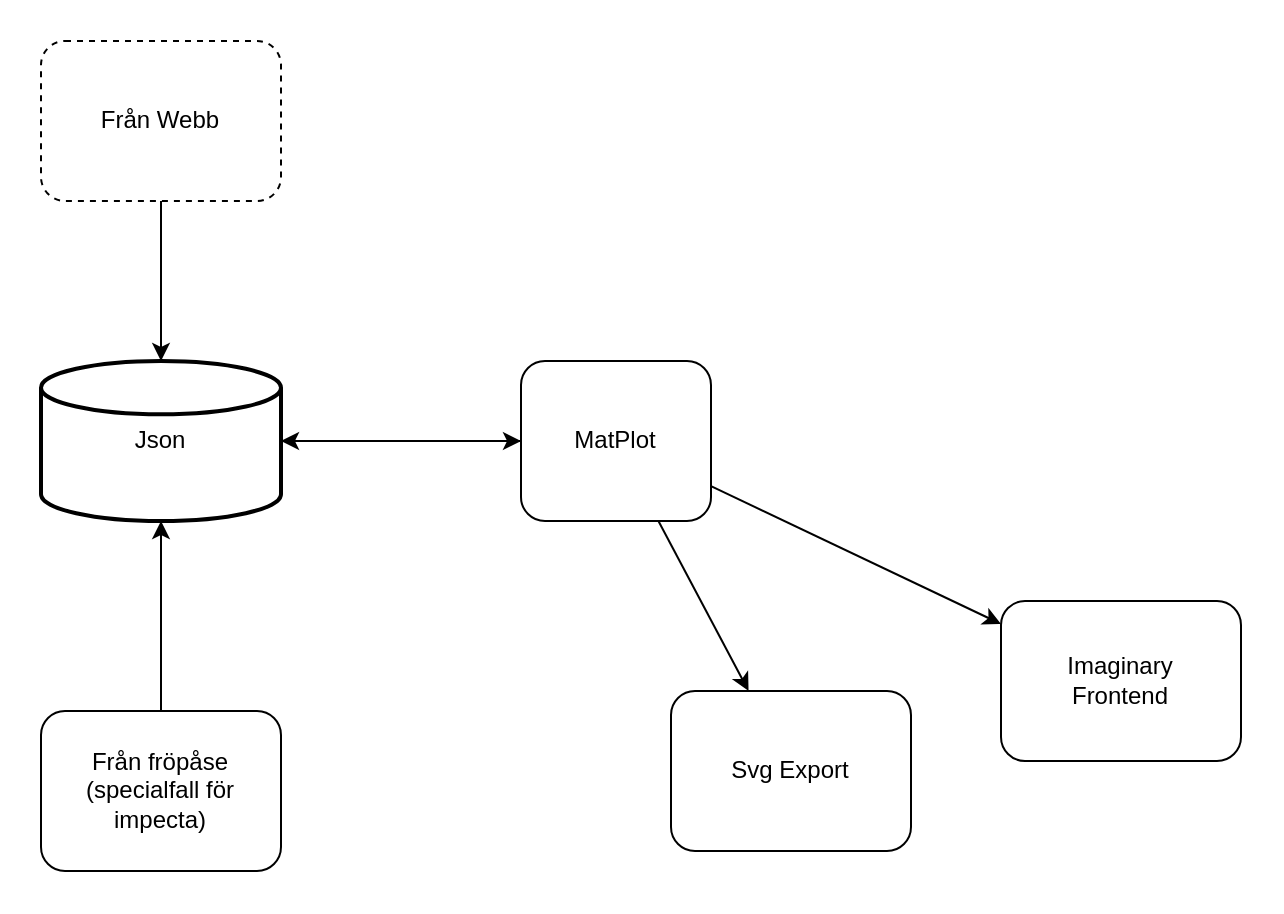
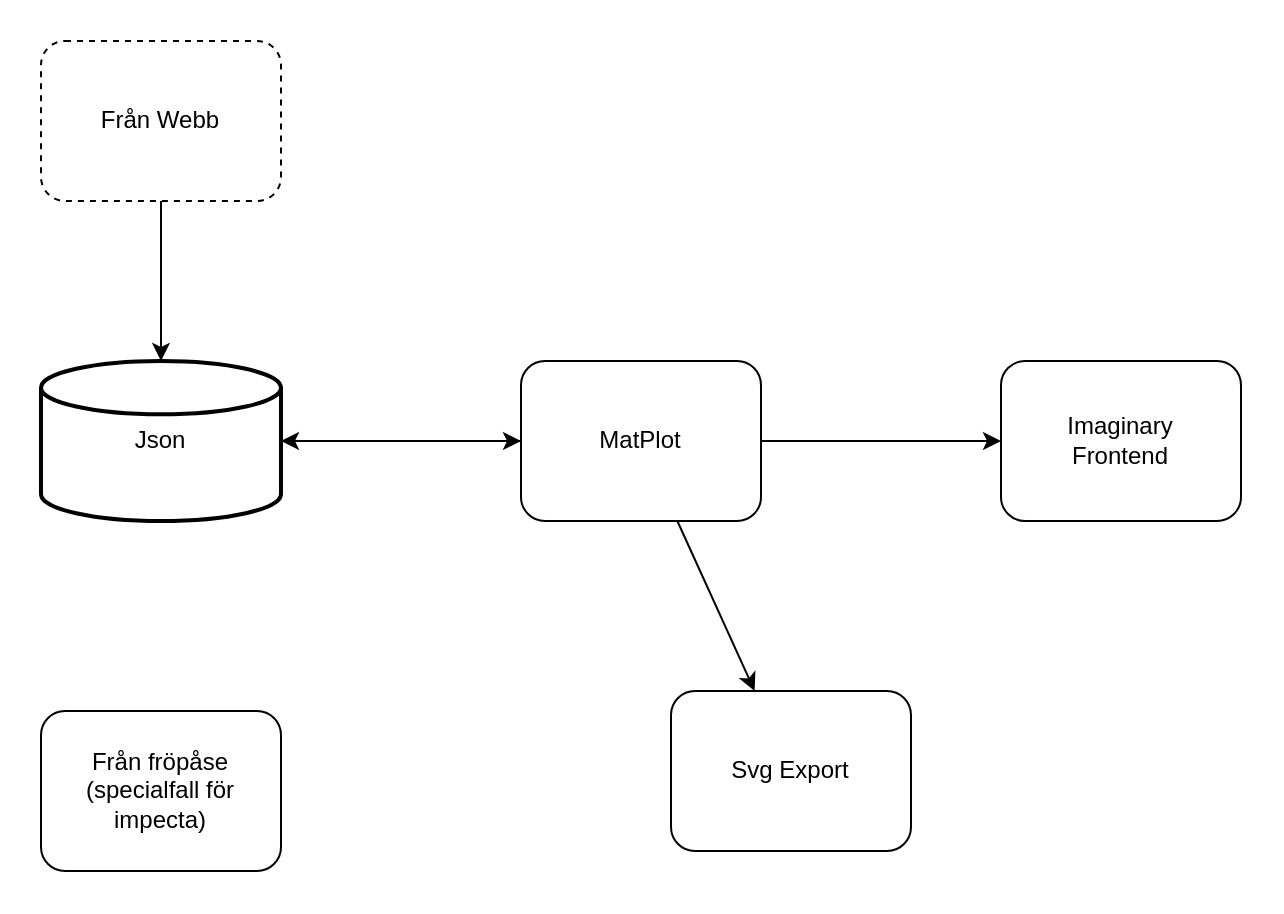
(616, 441) -> (641, 441)
(161, 623) -> none
(1121, 681) -> (1121, 441)
